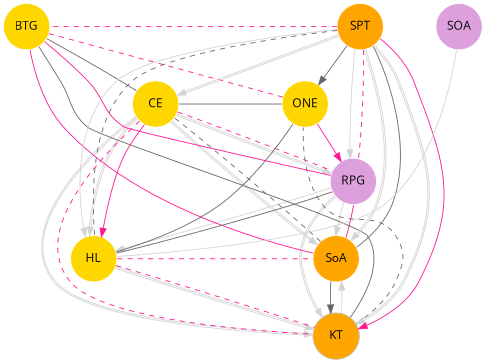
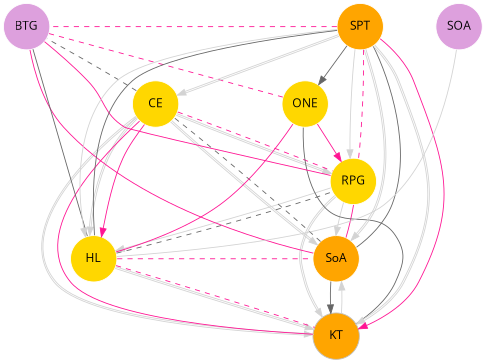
(27, 27) -> (27, 27)
(92, 64) -> (92, 64)
(153, 69) -> (153, 69)
(230, 104) -> none
(225, 179) -> (60, 143)
(353, 181) -> (353, 181)
(218, 206) -> (218, 206)
(225, 224) -> (225, 224)
(390, 230) -> (390, 230)
(95, 298) -> (95, 298)
